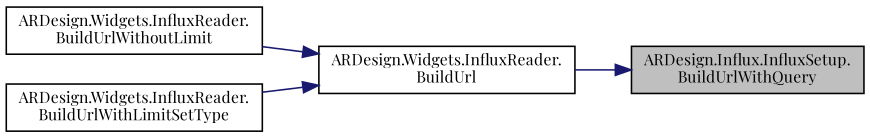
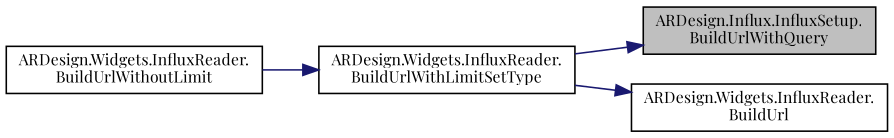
(283, 49) -> (283, 70)
(595, 70) -> (601, 51)
